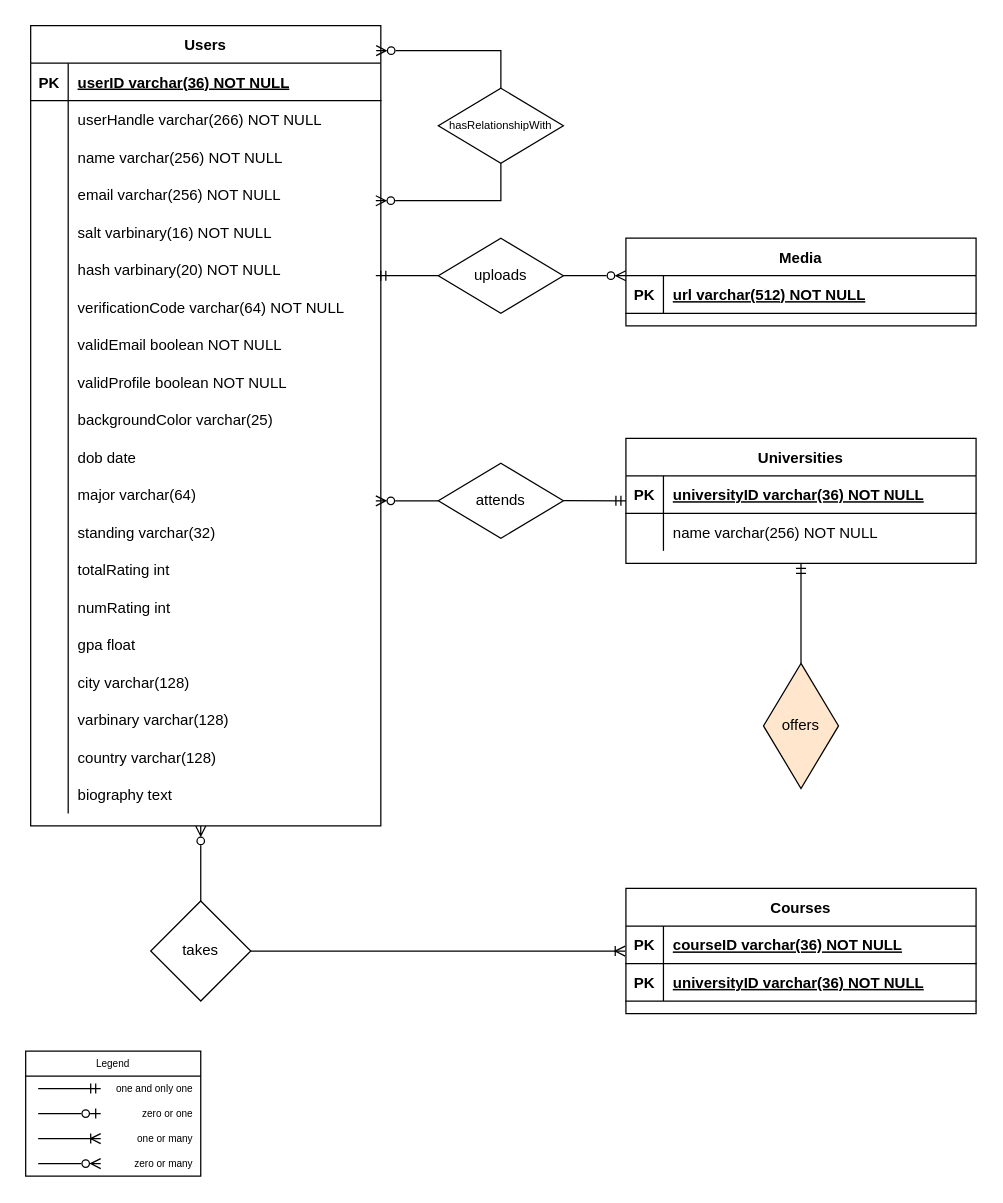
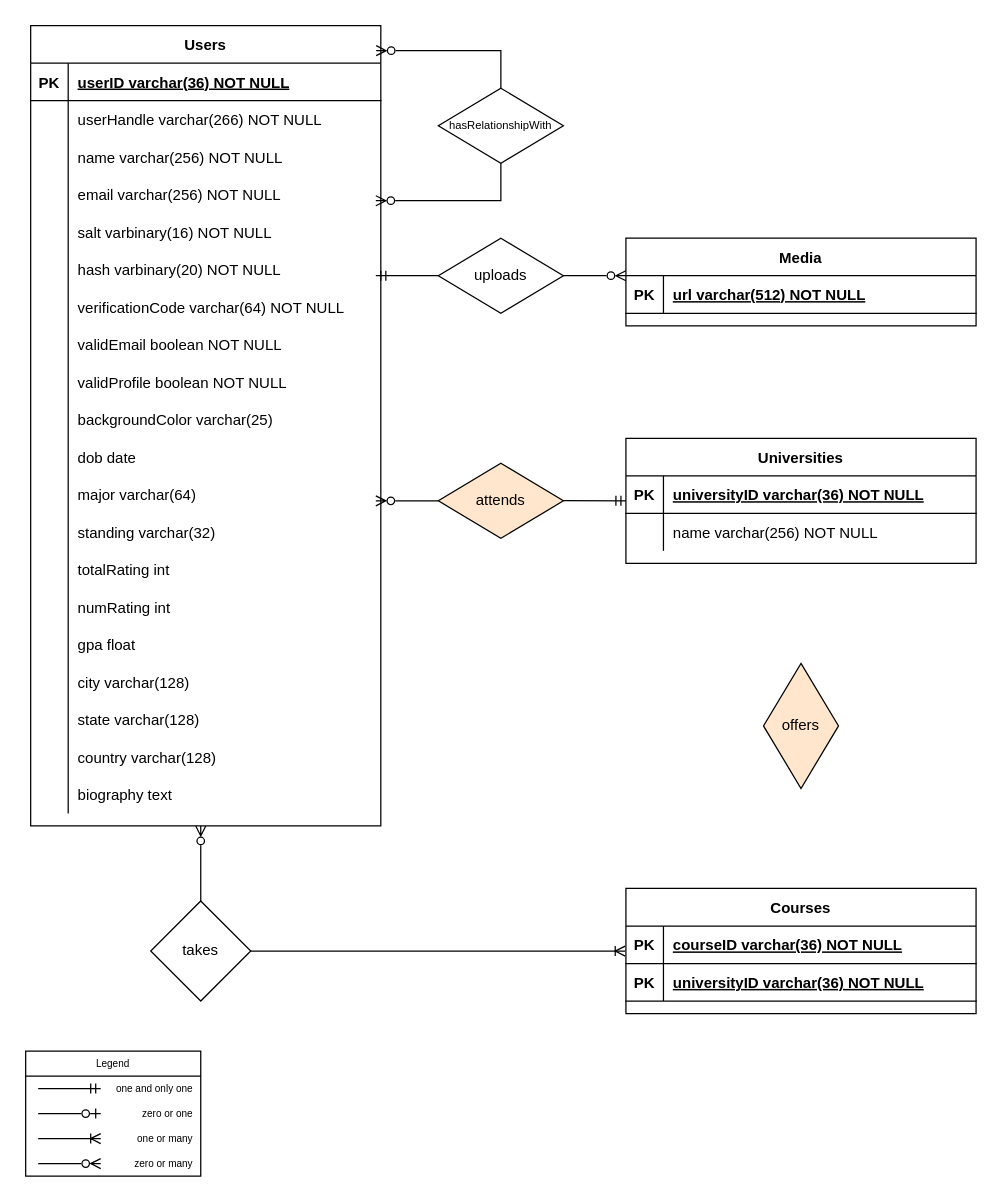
(501, 501) -> (501, 501)
(801, 615) -> none
(166, 720) -> (151, 720)
